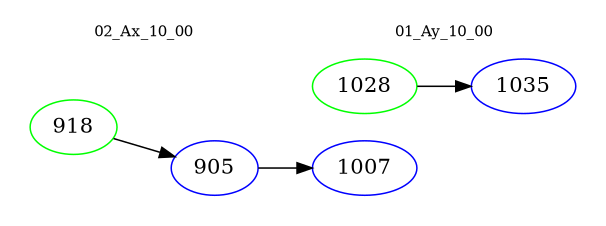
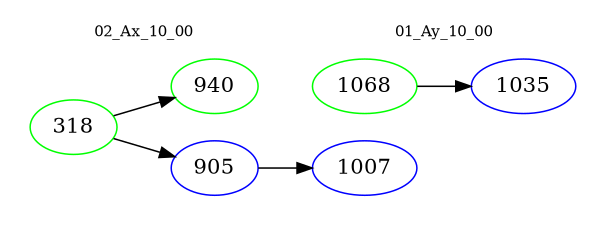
none -> (215, 86)
(365, 86) -> (365, 86)
(74, 127) -> (74, 127)
